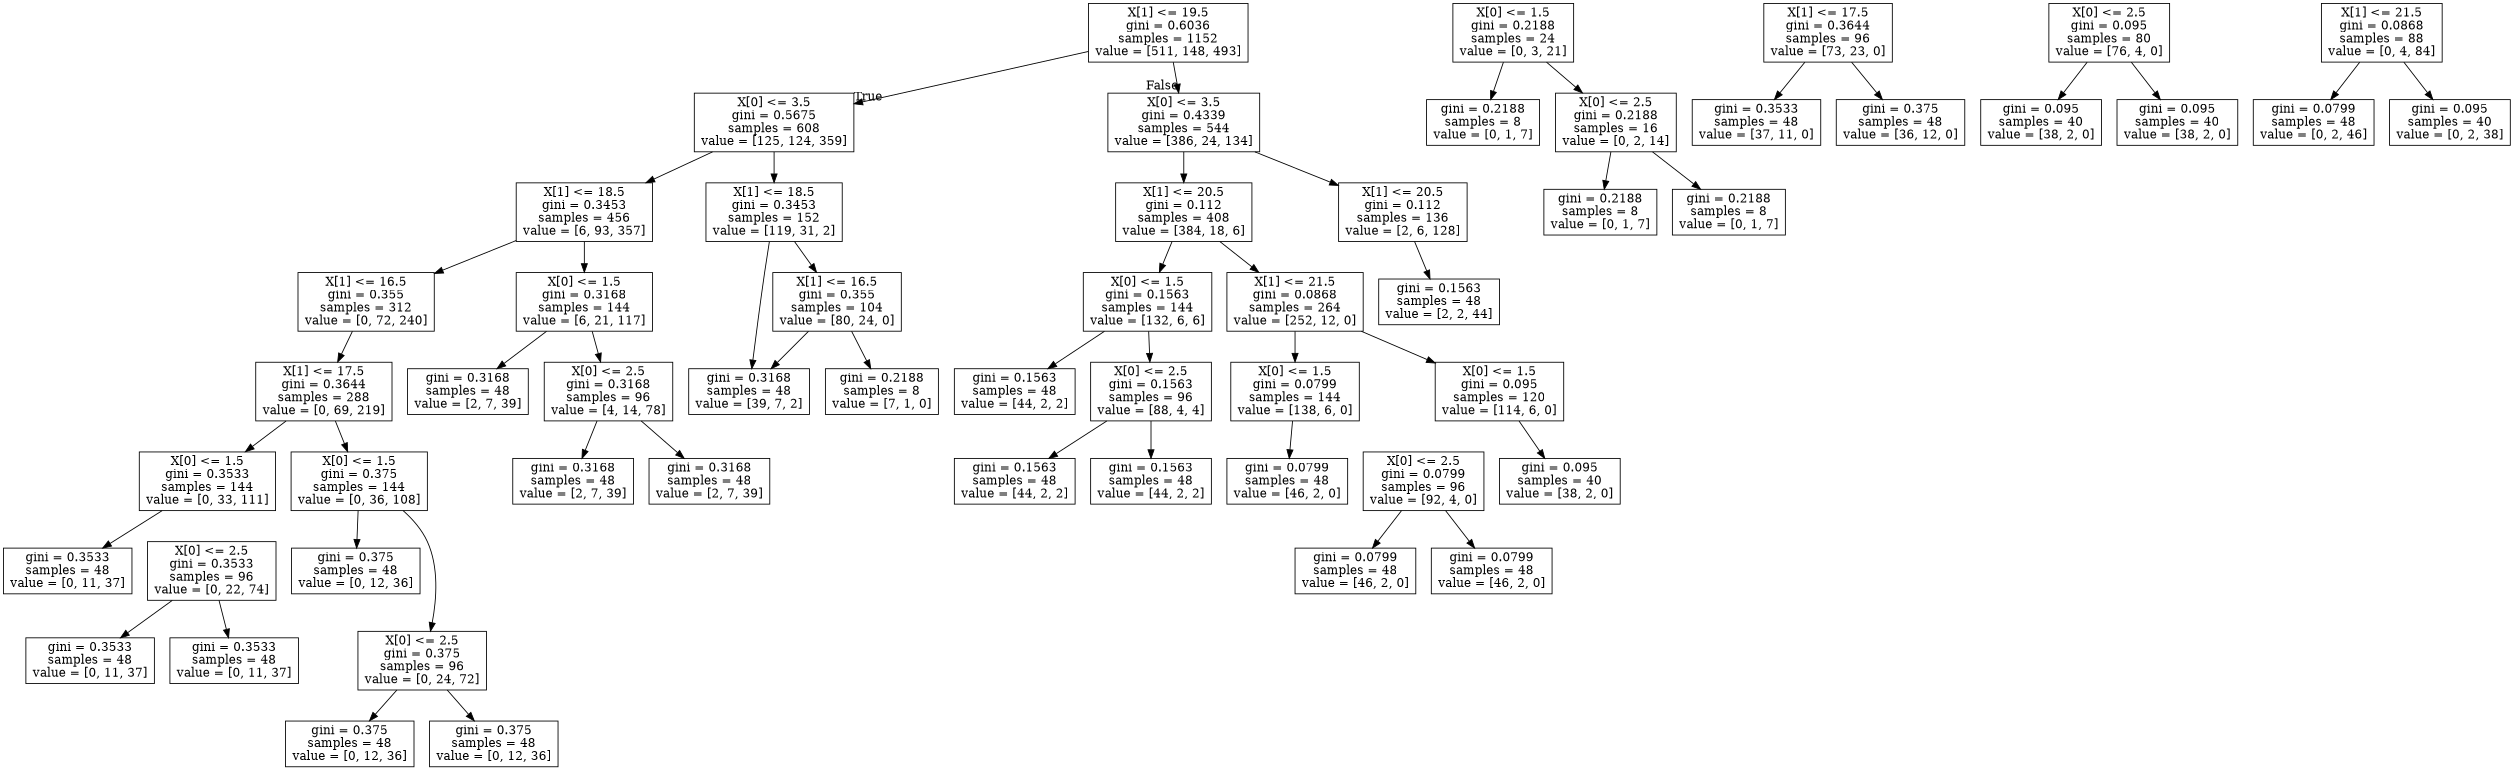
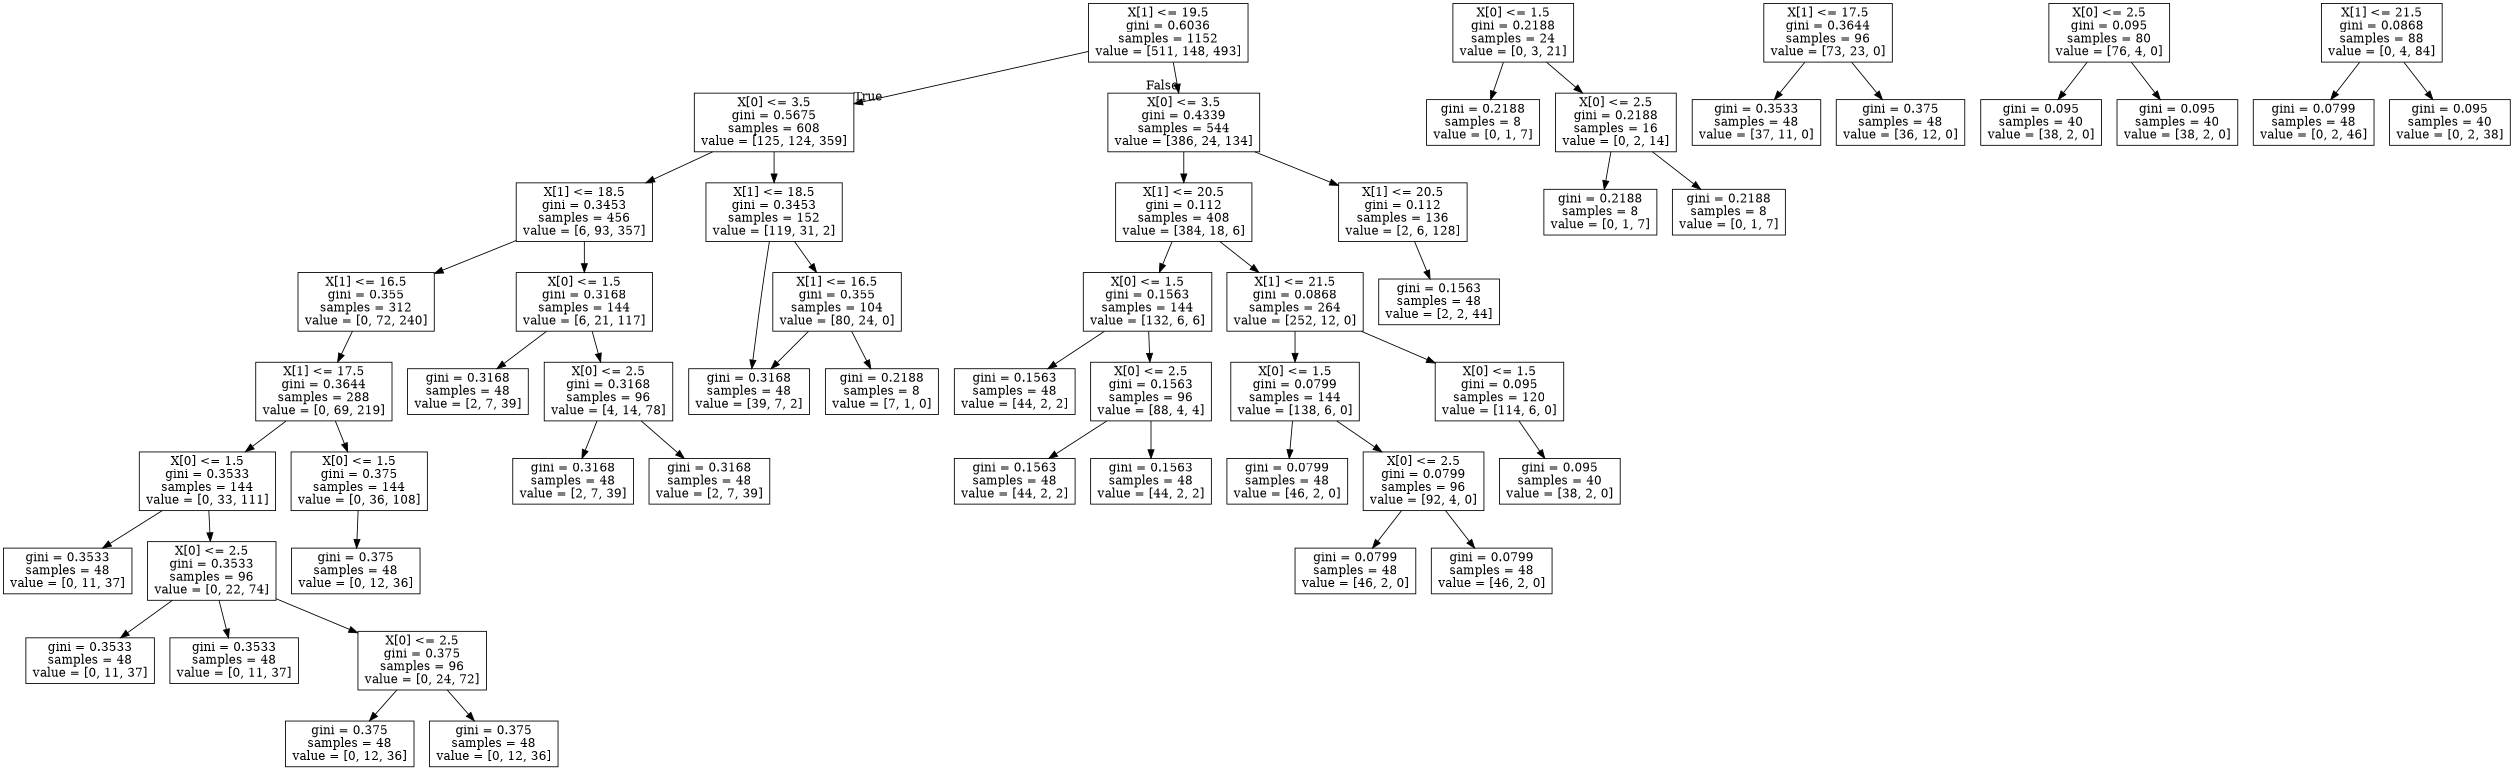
none -> (1356, 434)
none -> (209, 522)
(434, 562) -> (313, 614)
